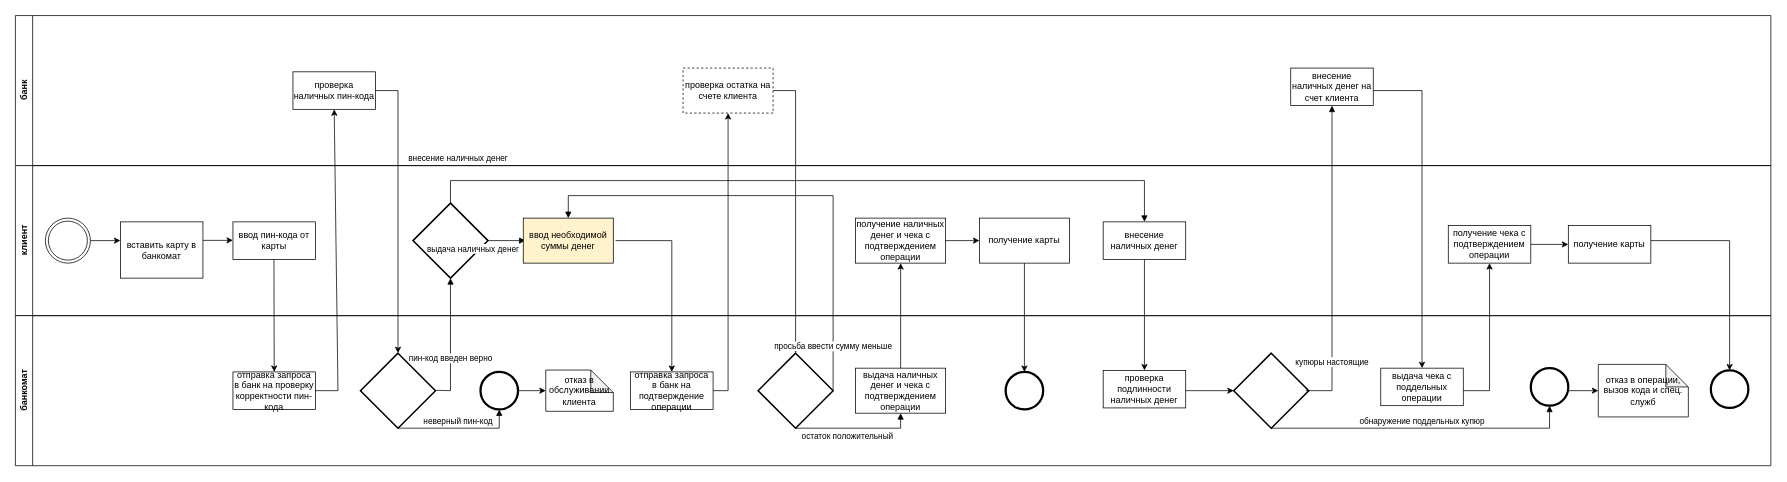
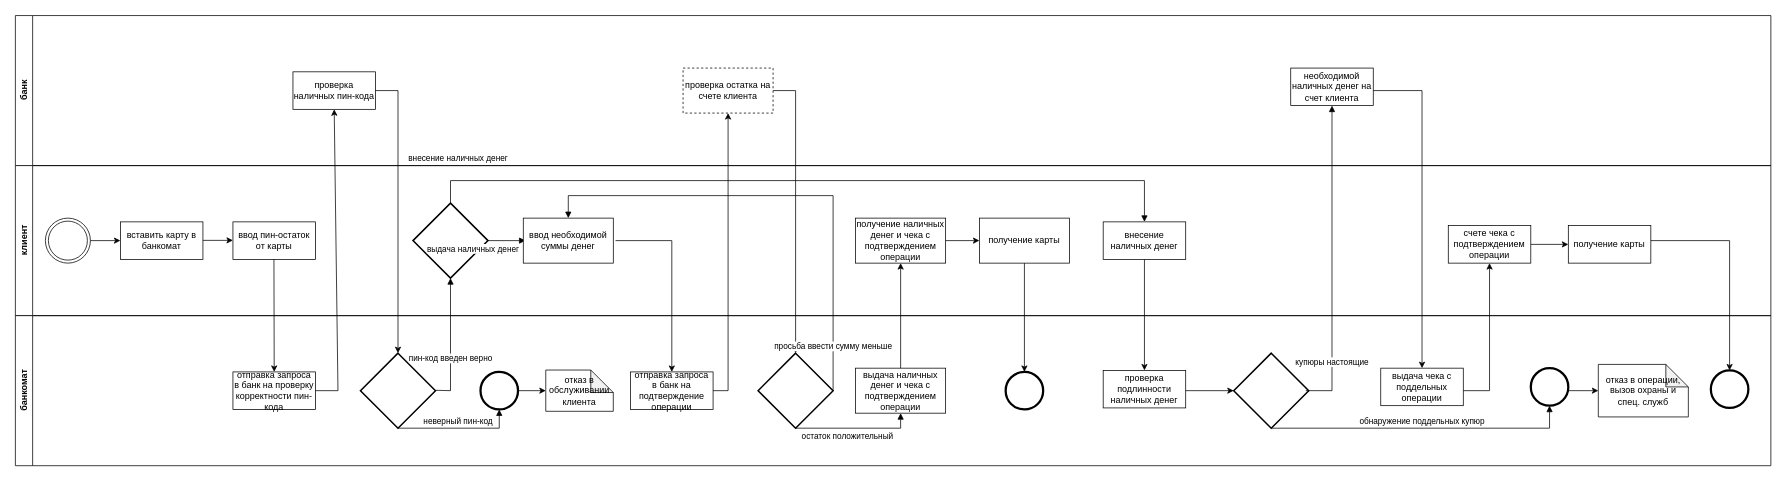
(1332, 87) -> (1332, 87)
(274, 240) -> (274, 240)
(568, 240) -> (568, 240)
(1489, 244) -> (1489, 244)
(162, 250) -> (162, 240)
(1643, 390) -> (1643, 390)
